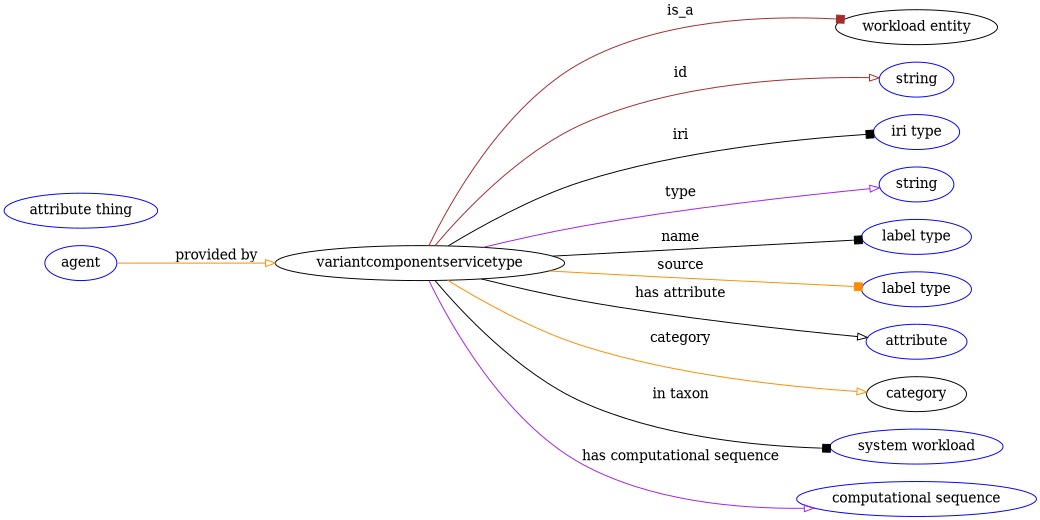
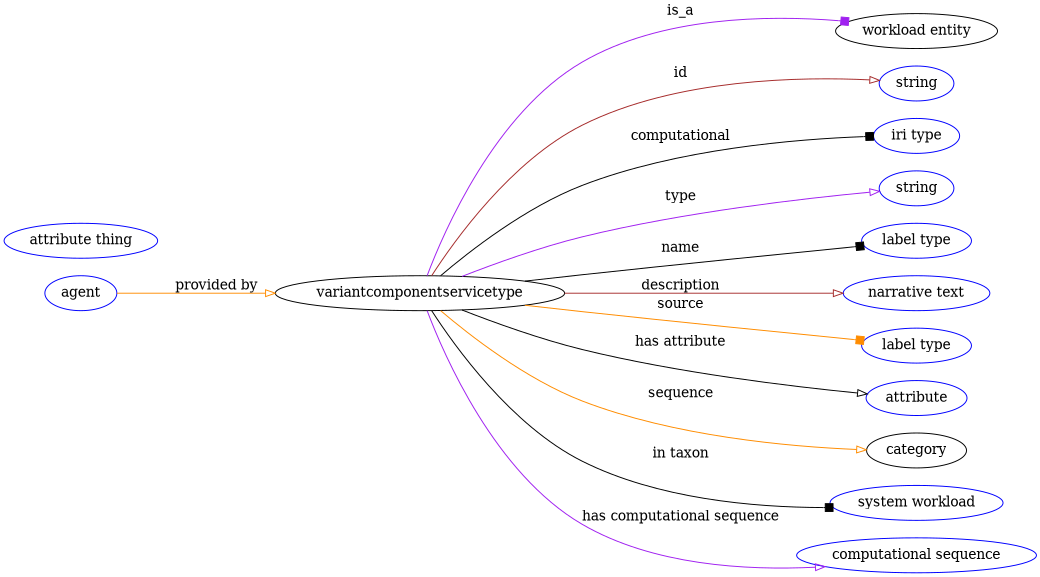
(590, 59) -> (580, 63)
(681, 135) -> (681, 136)
none -> (917, 293)
(681, 338) -> (681, 394)
